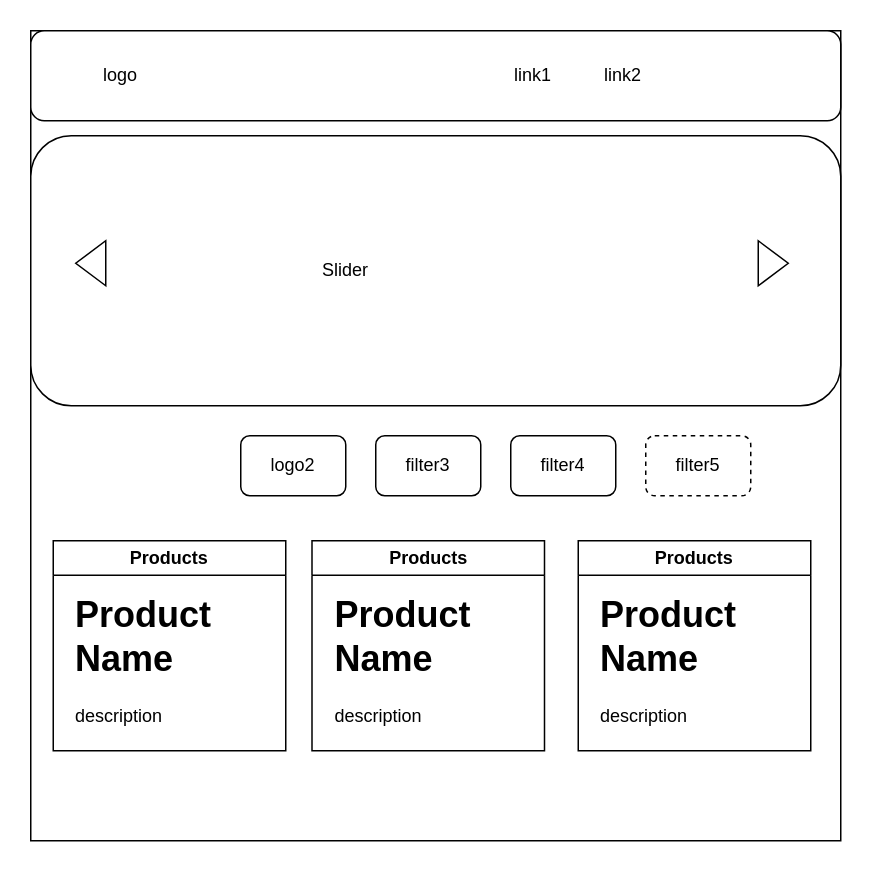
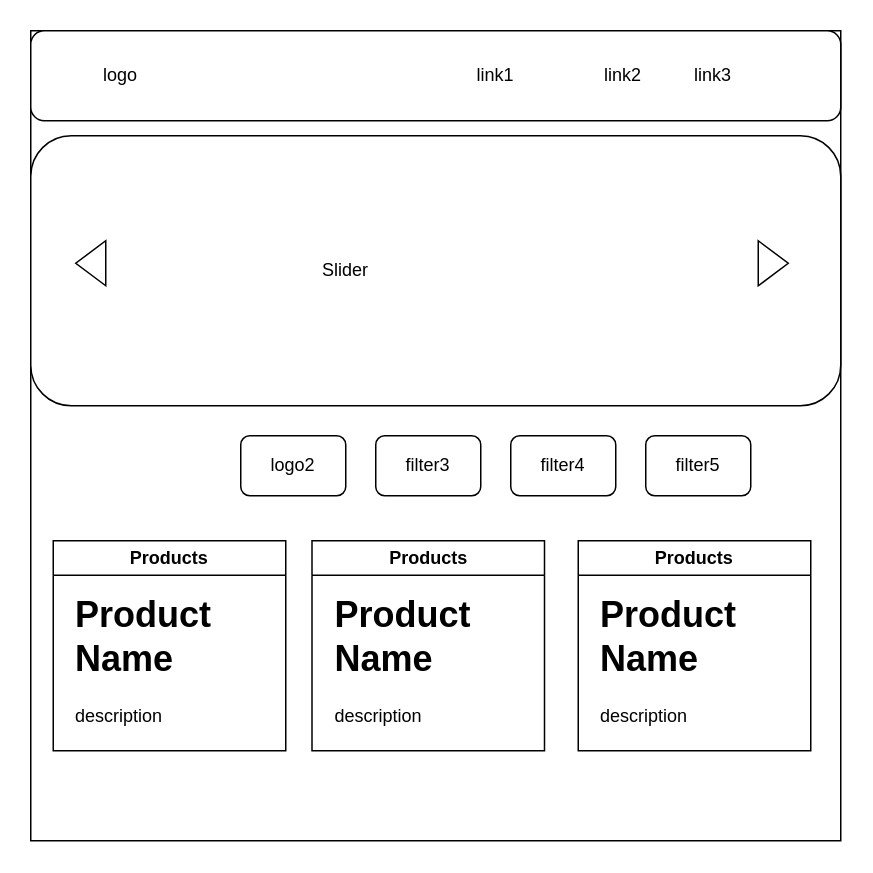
(533, 76) -> (496, 76)
none -> (713, 76)
(698, 466) -> (698, 466)
